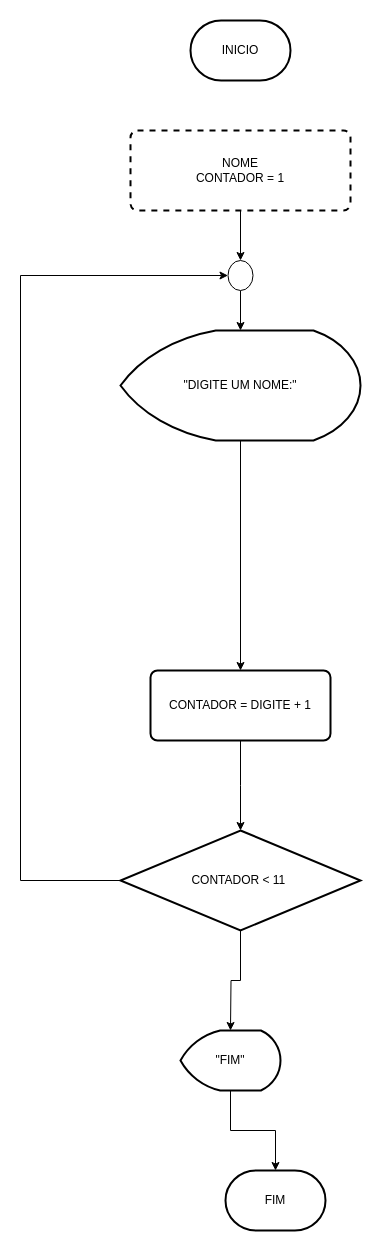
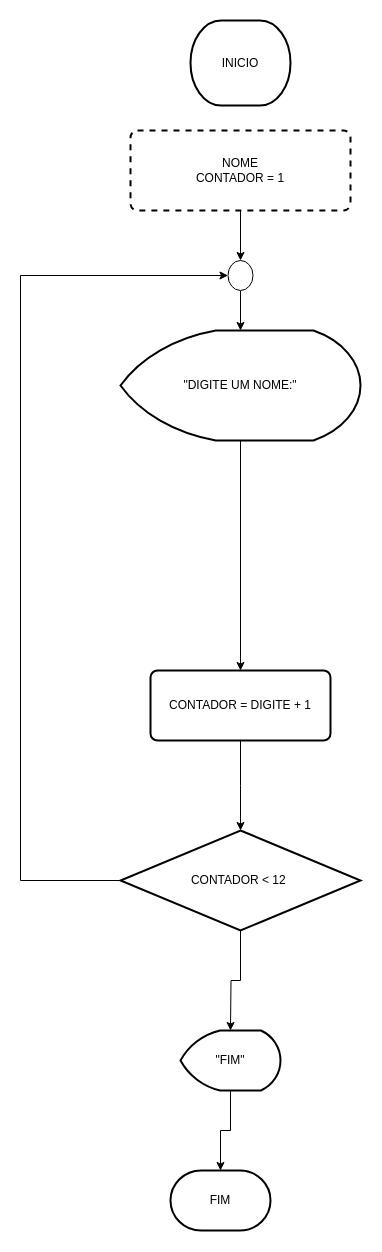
(241, 51) -> (241, 63)
(241, 881) -> (241, 881)
(276, 1201) -> (221, 1201)
